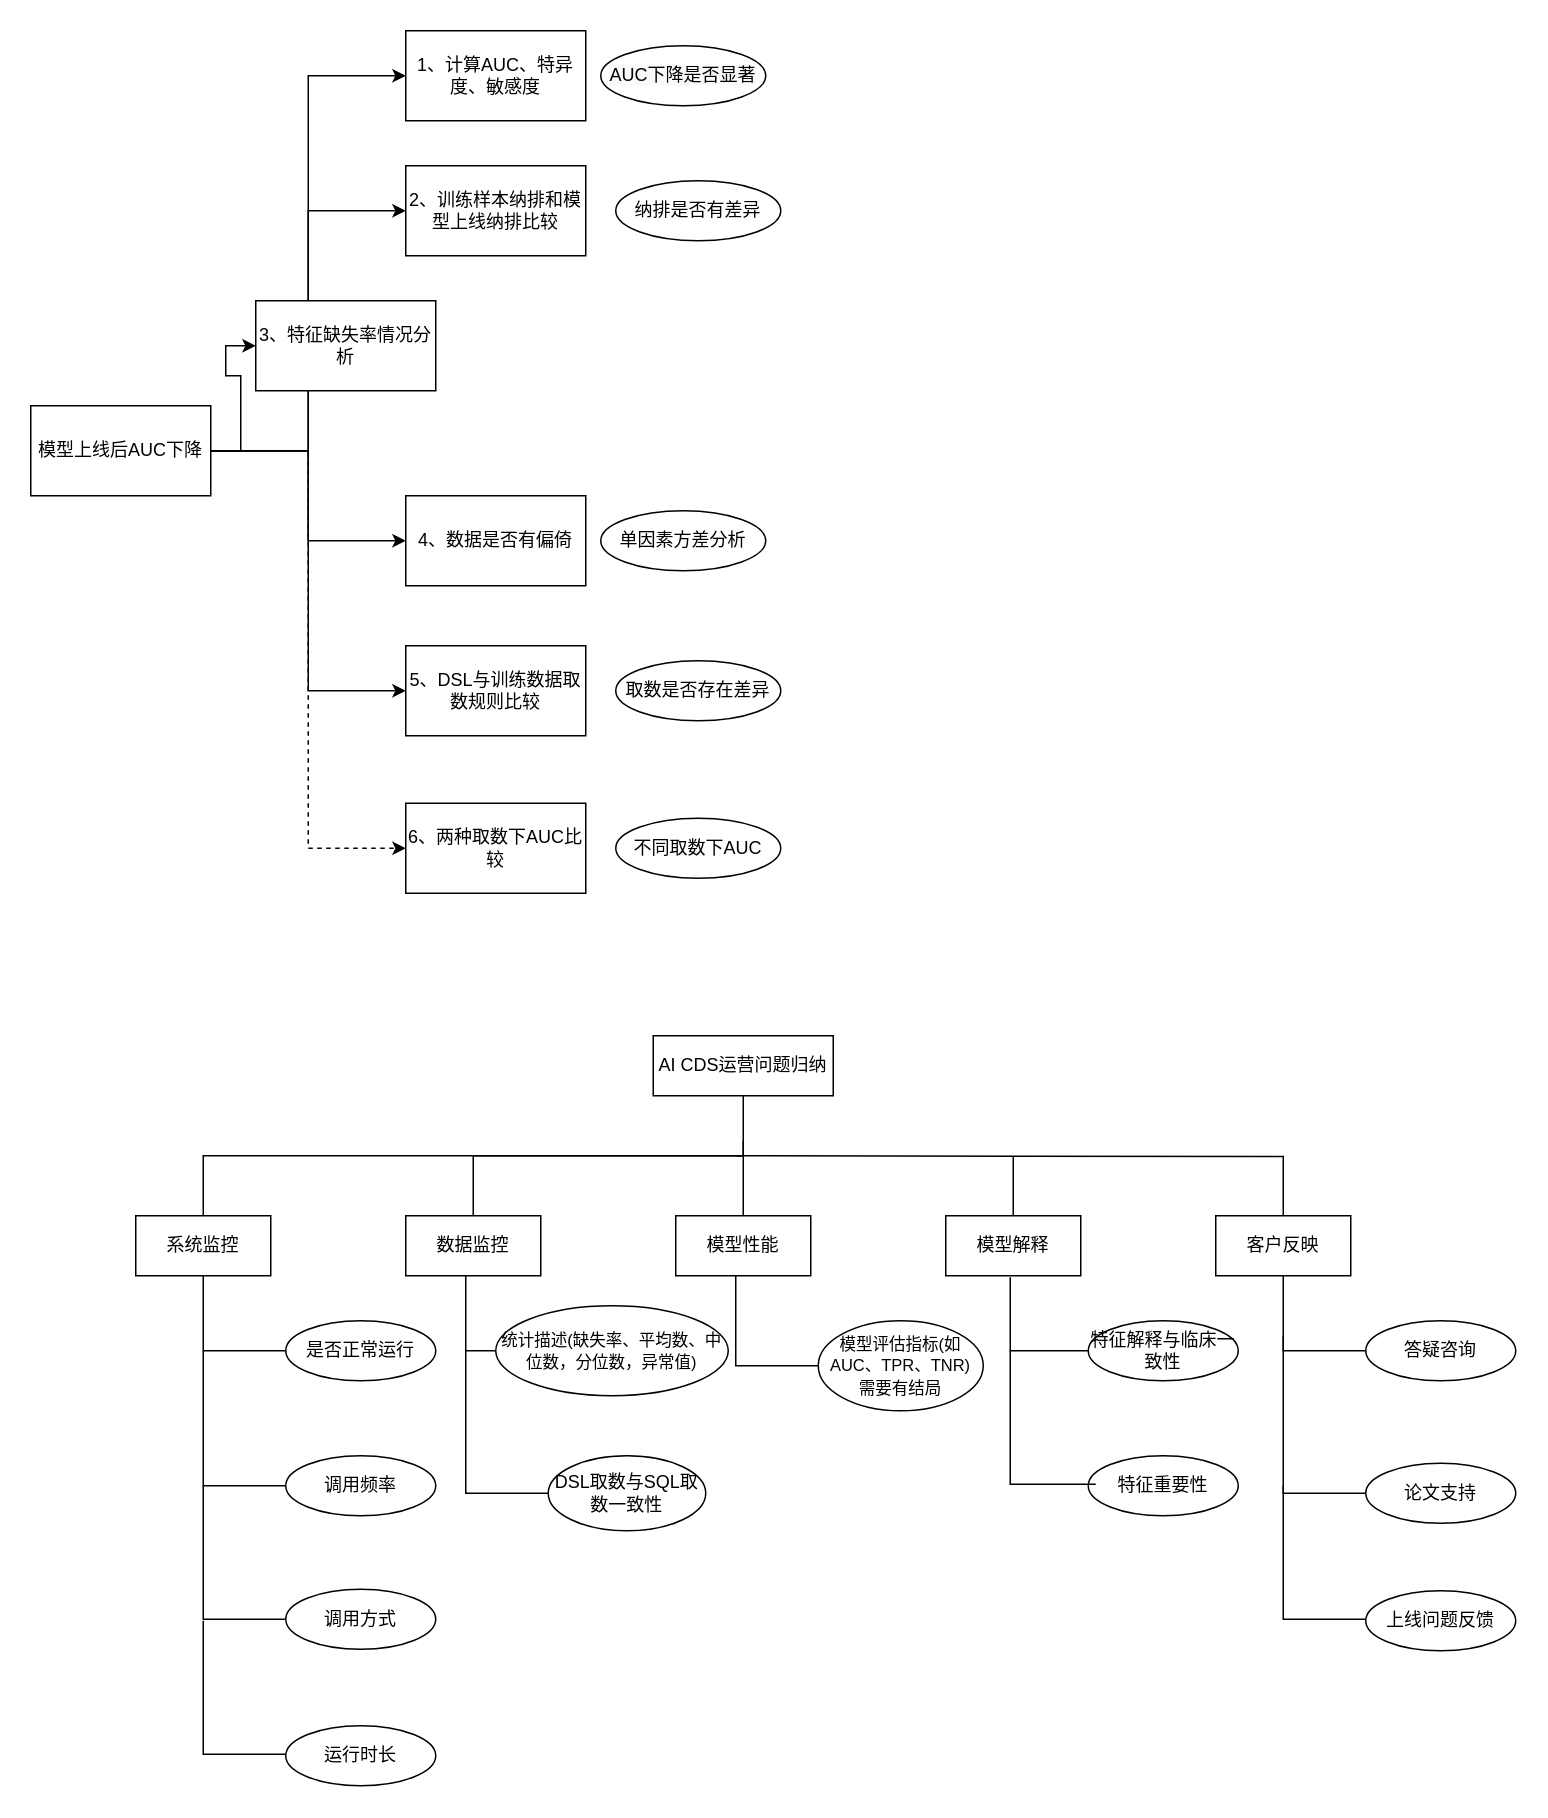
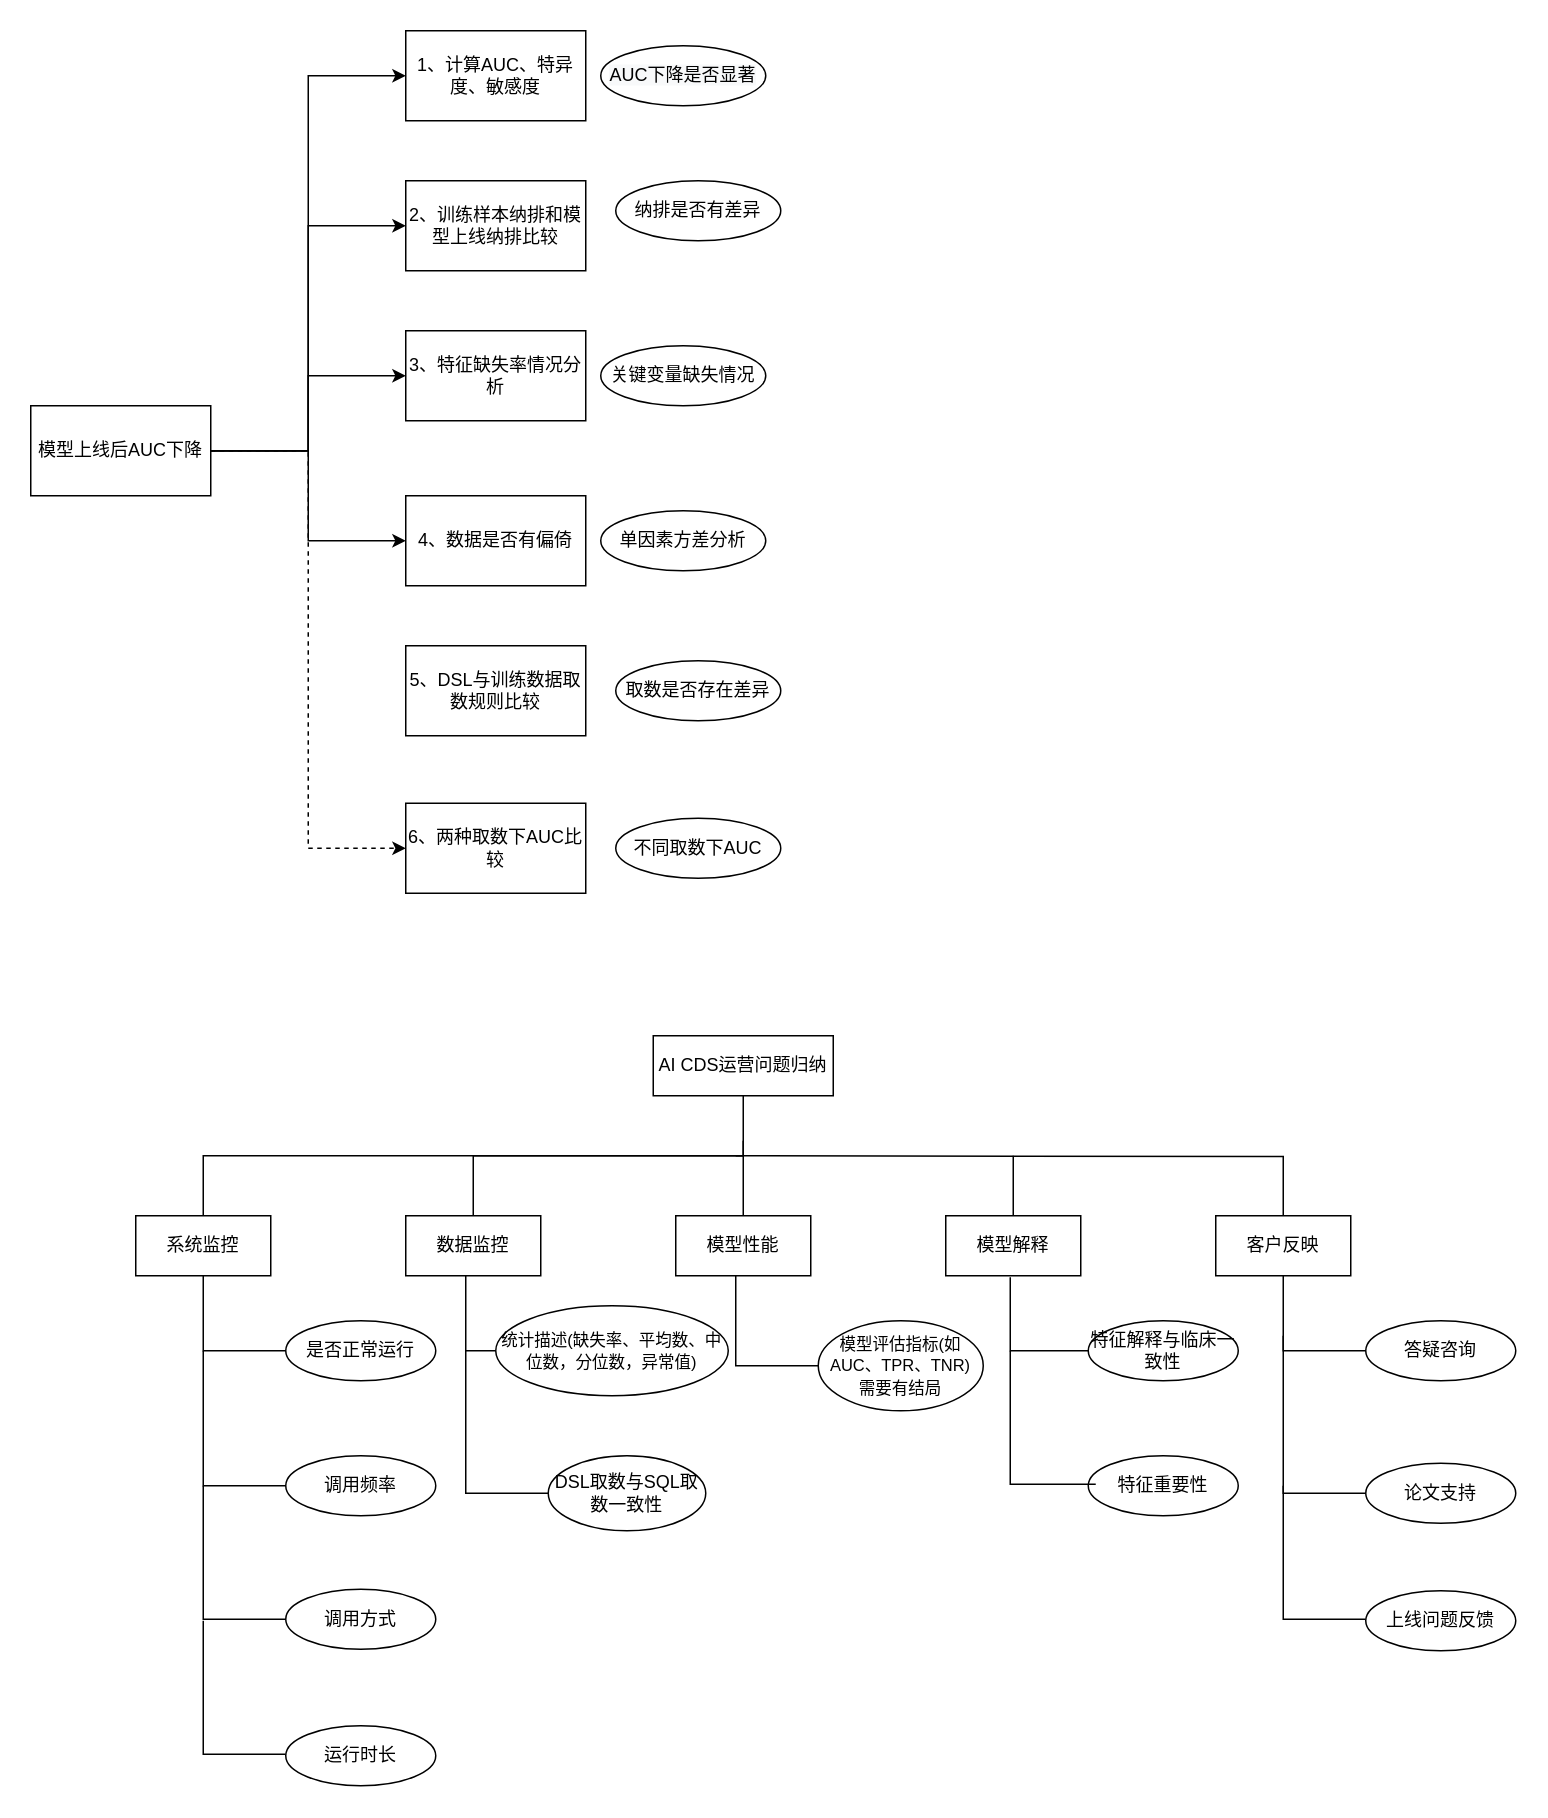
(496, 211) -> (496, 226)
(346, 346) -> (496, 376)
none -> (683, 376)
(354, 691) -> none
